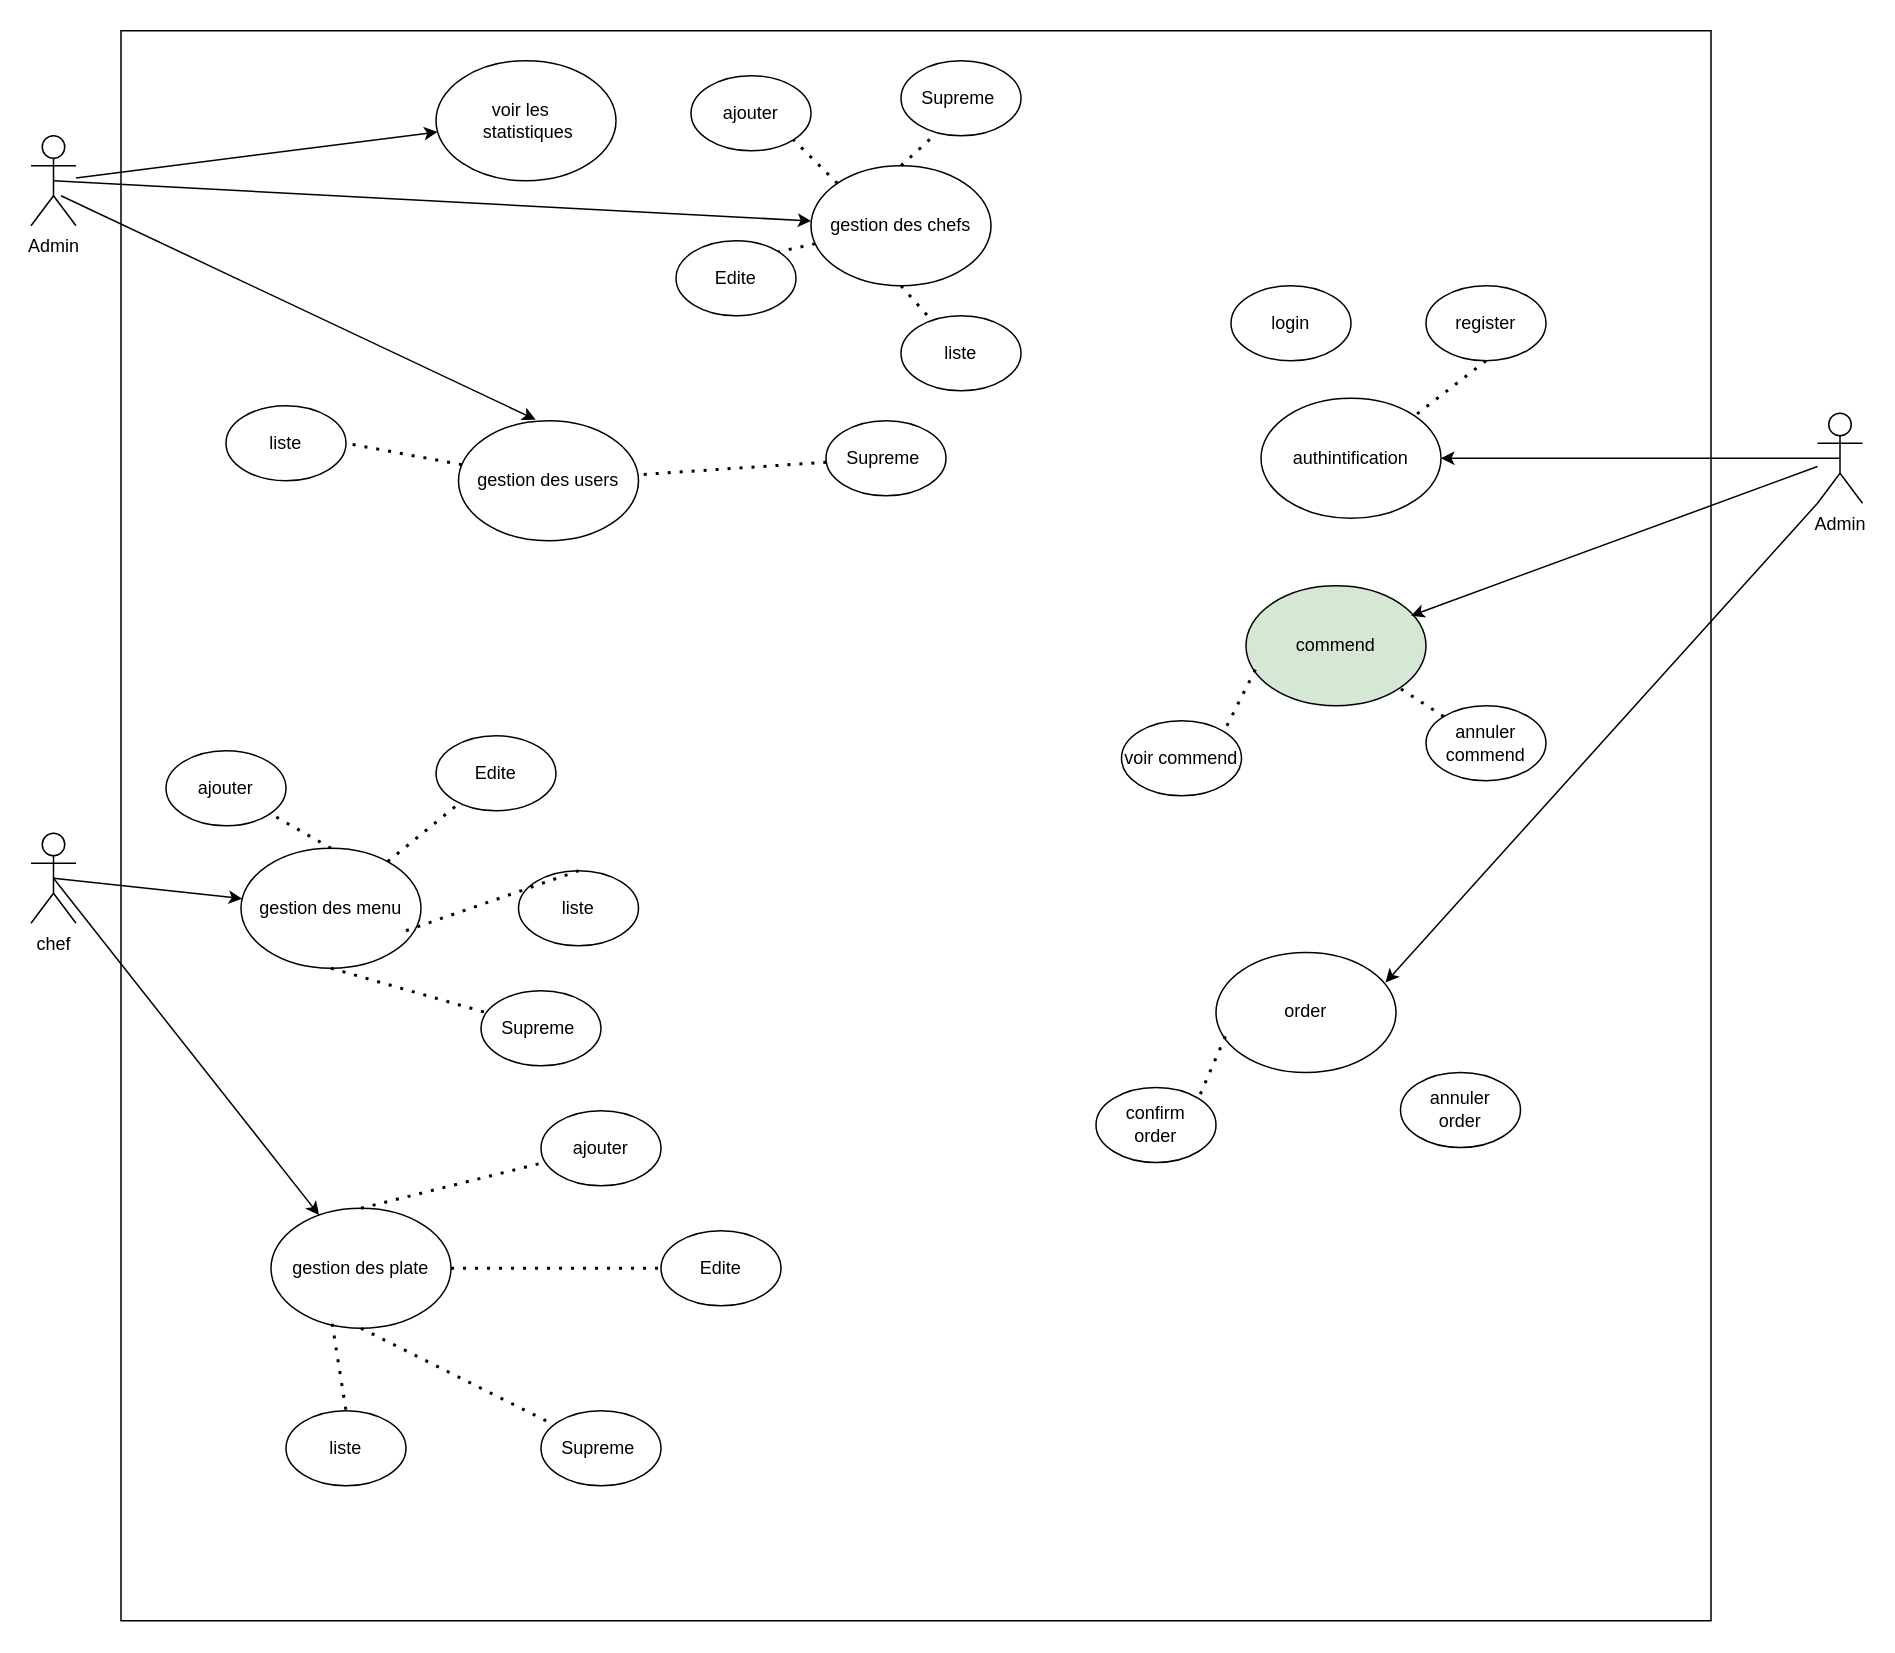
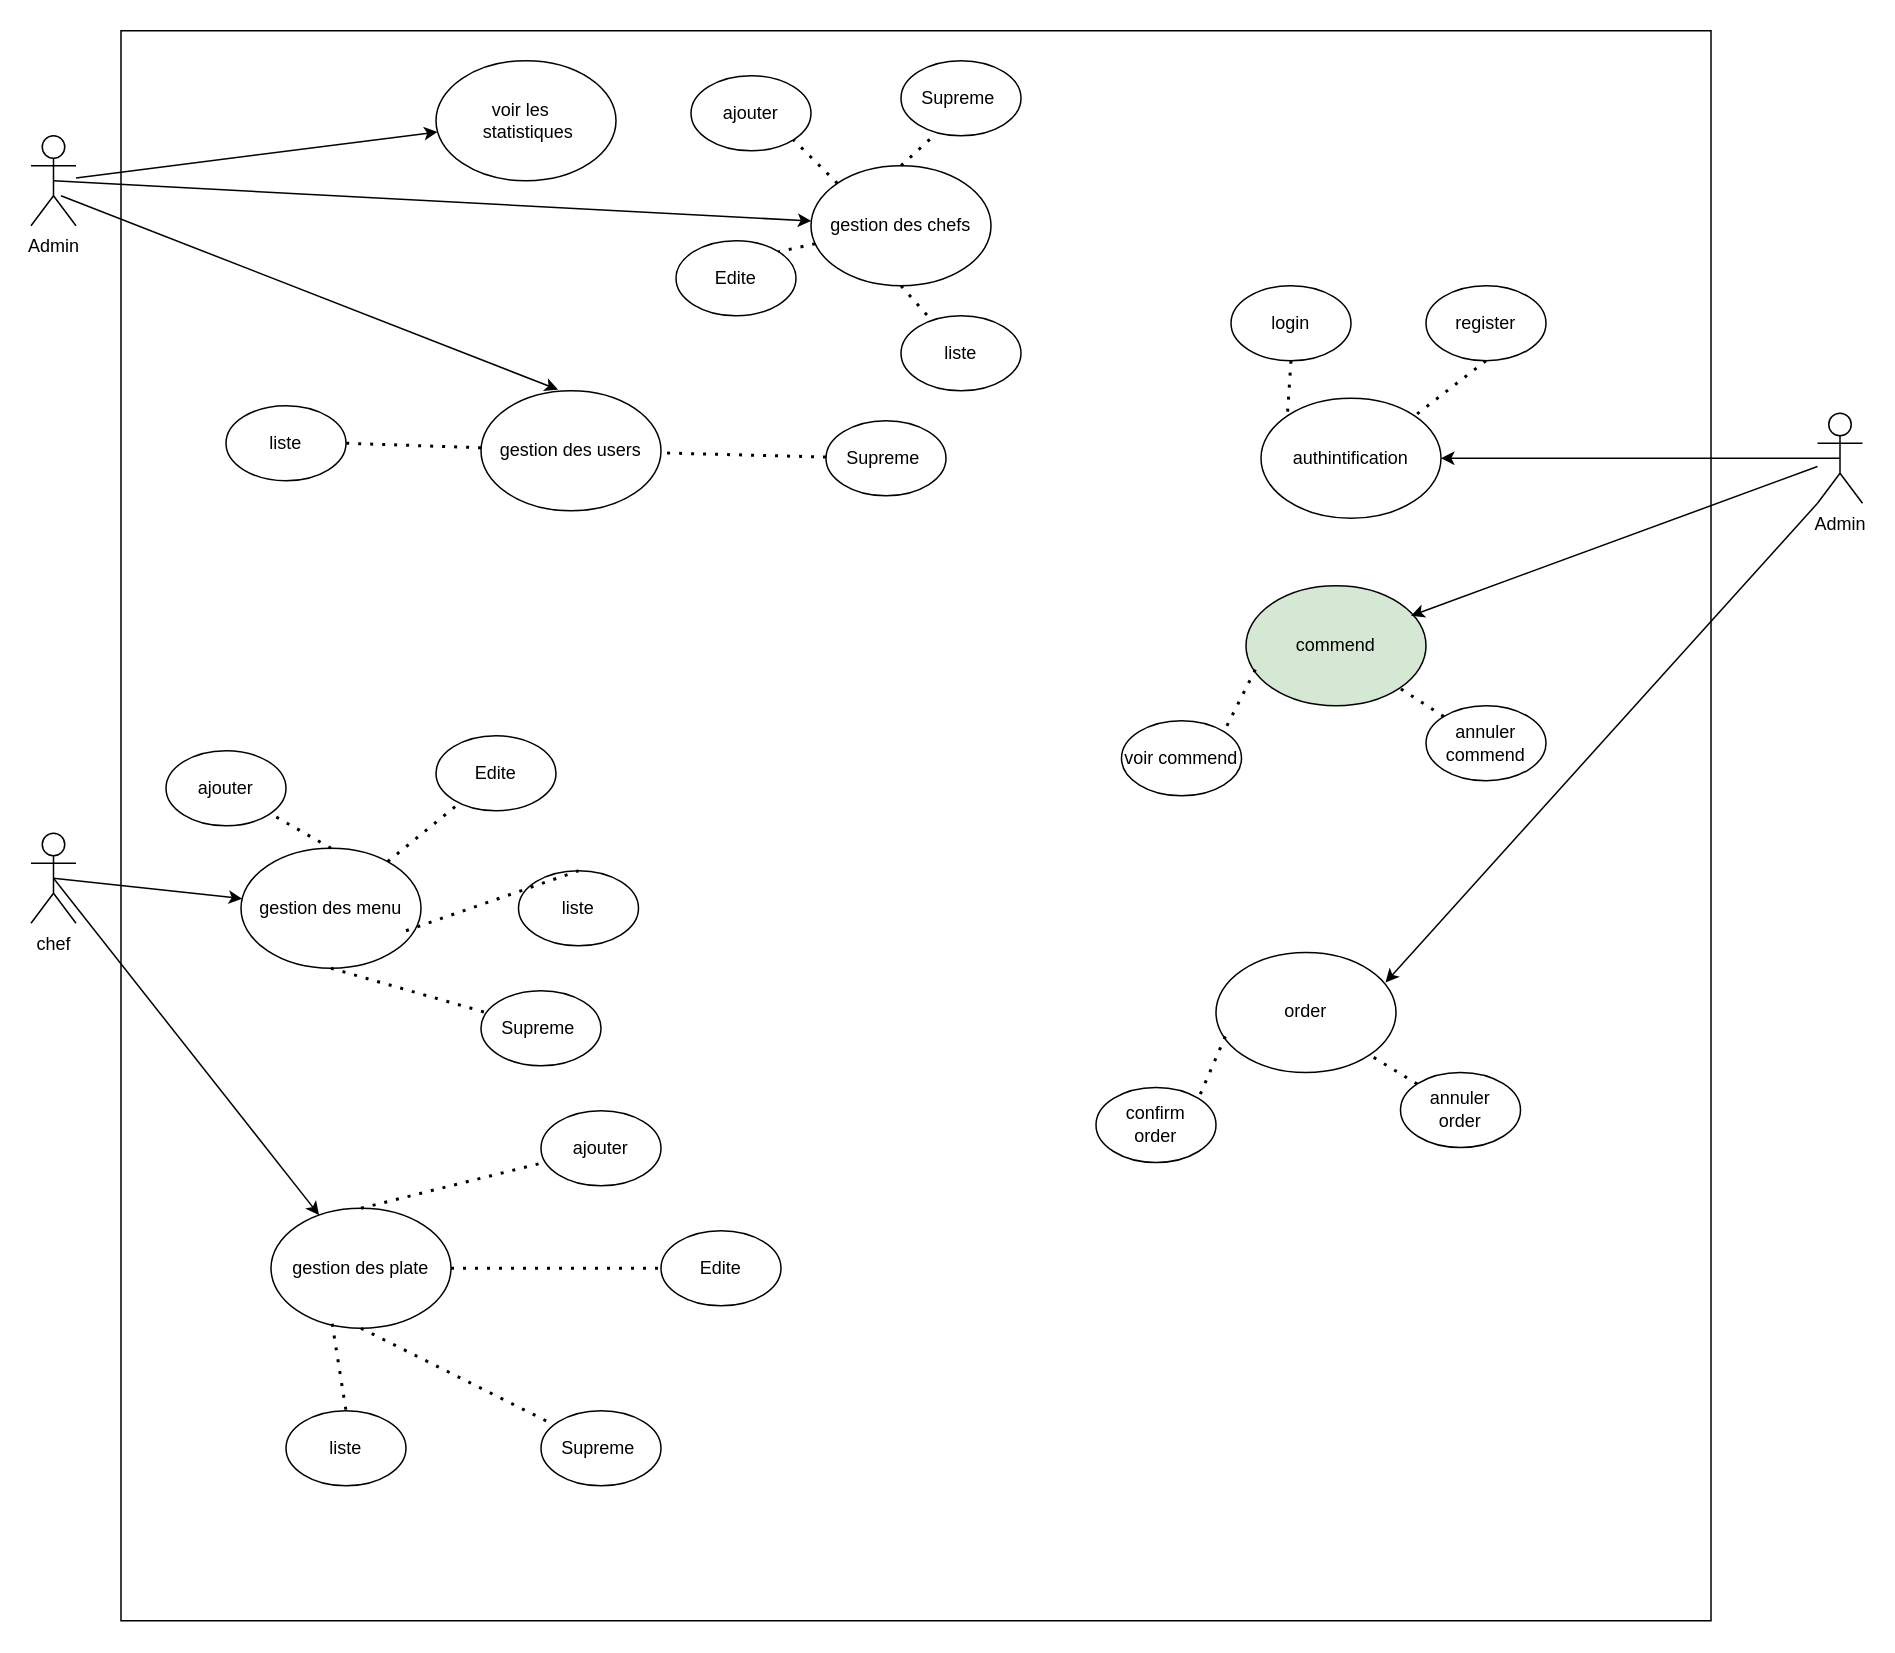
none -> (1289, 387)
(548, 481) -> (571, 451)
none -> (1394, 1070)
